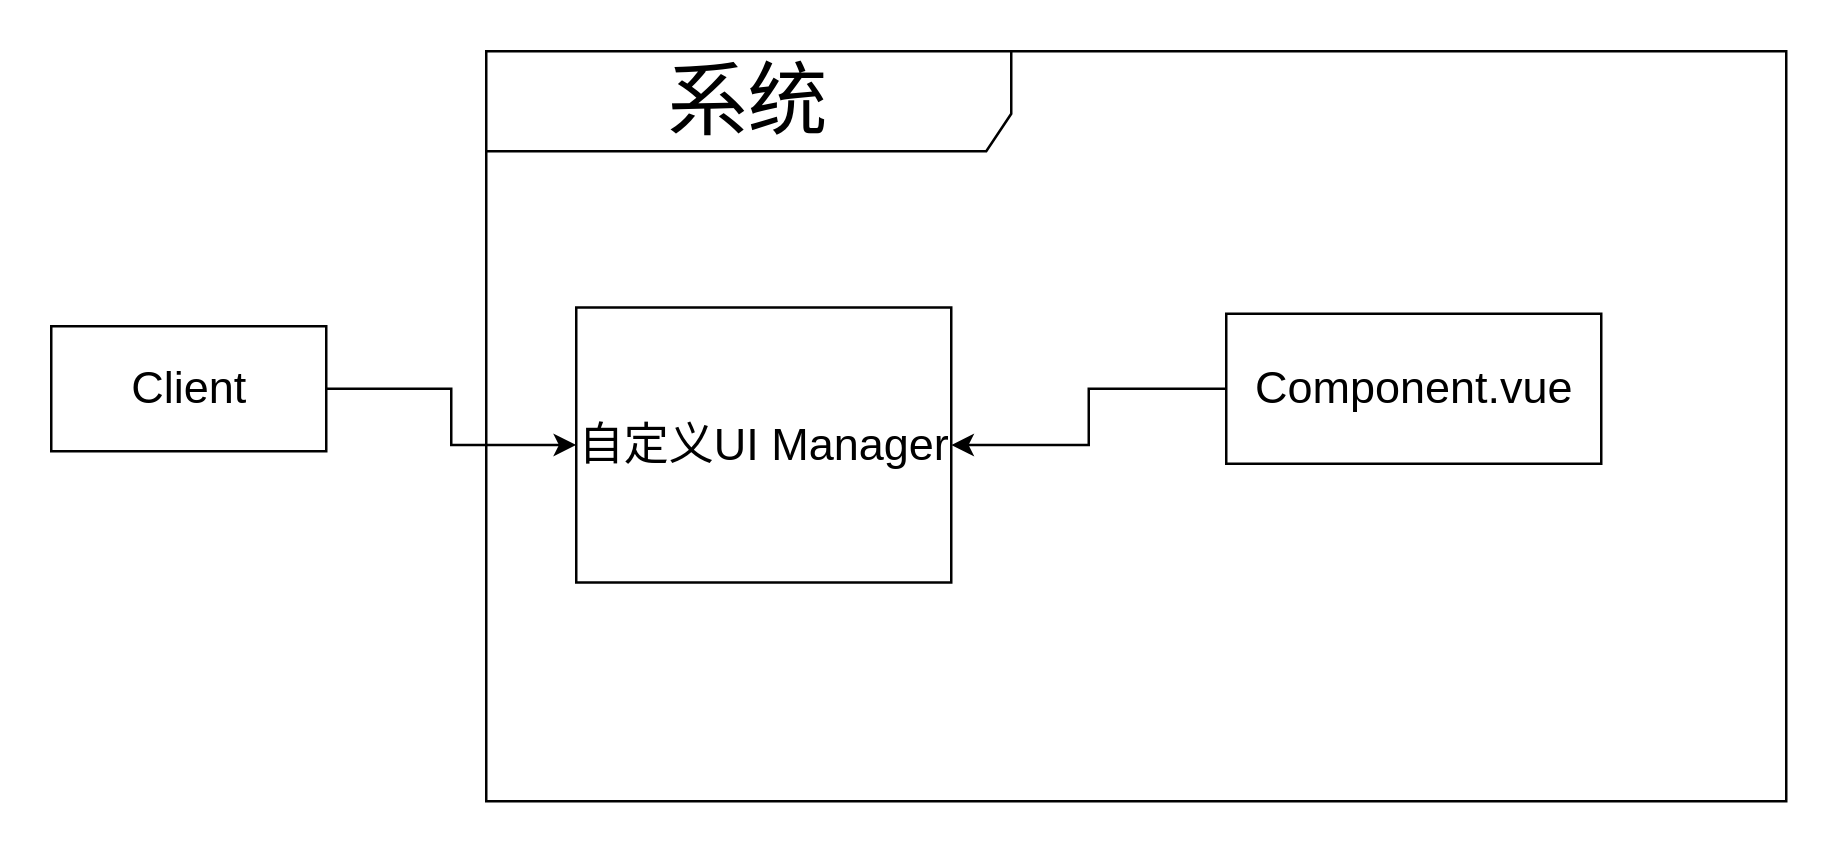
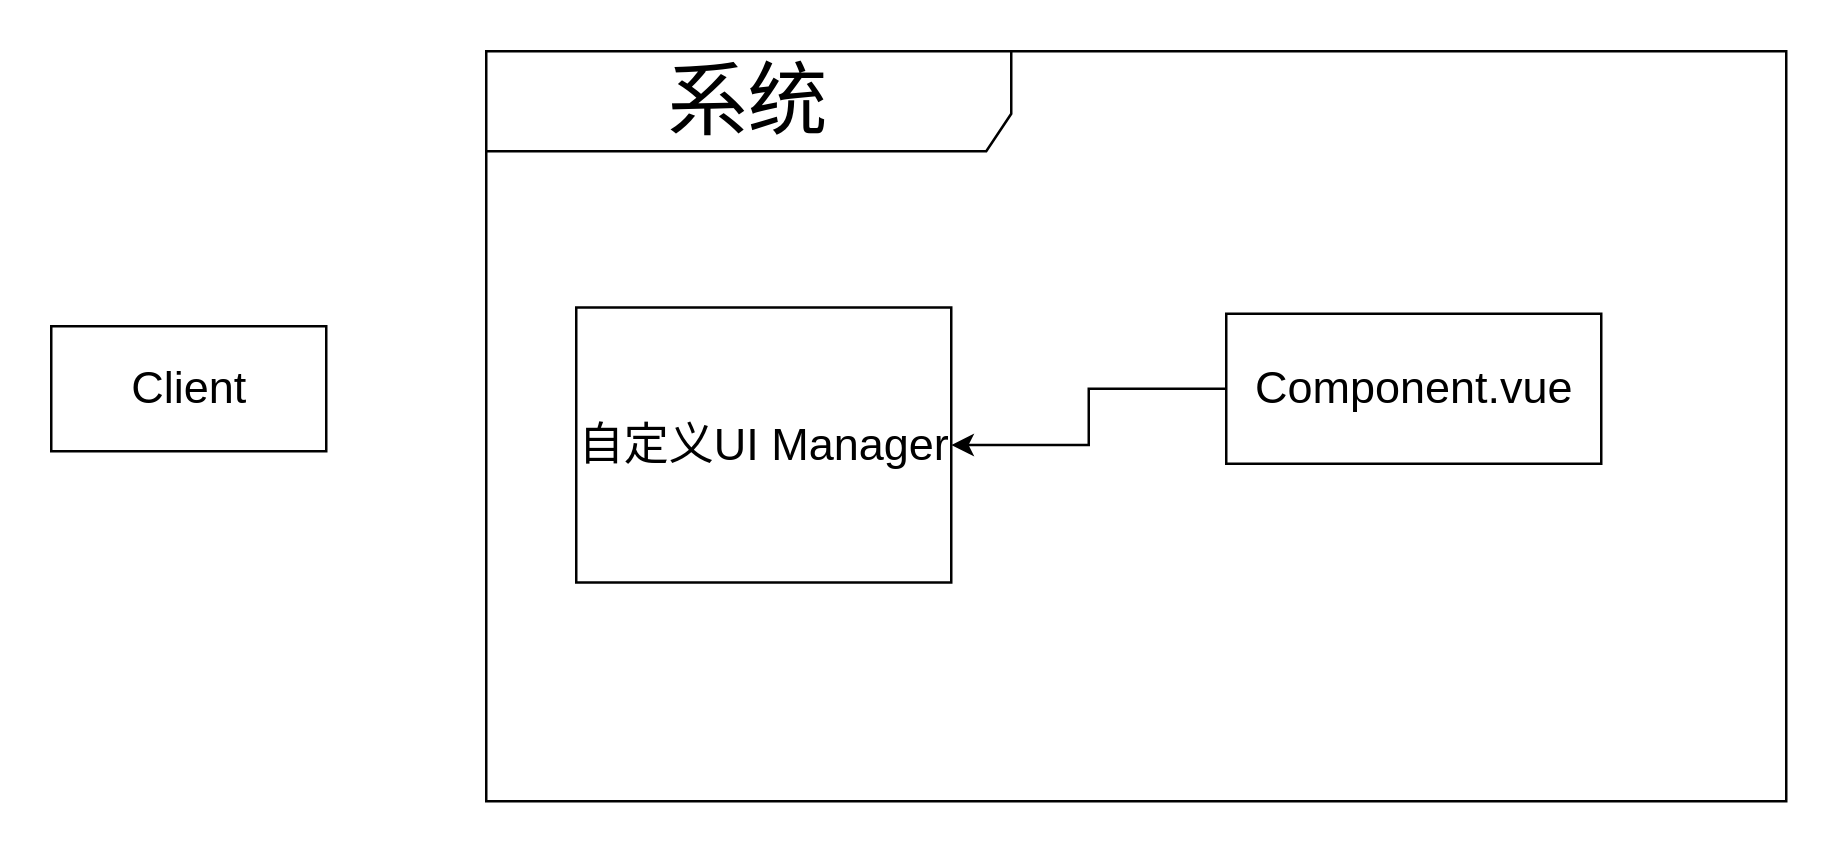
(431, 389) -> none
